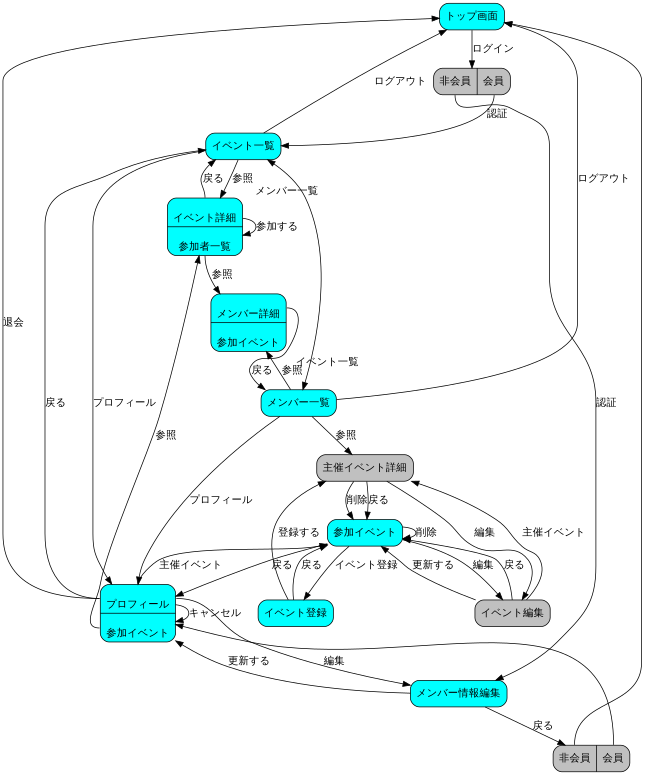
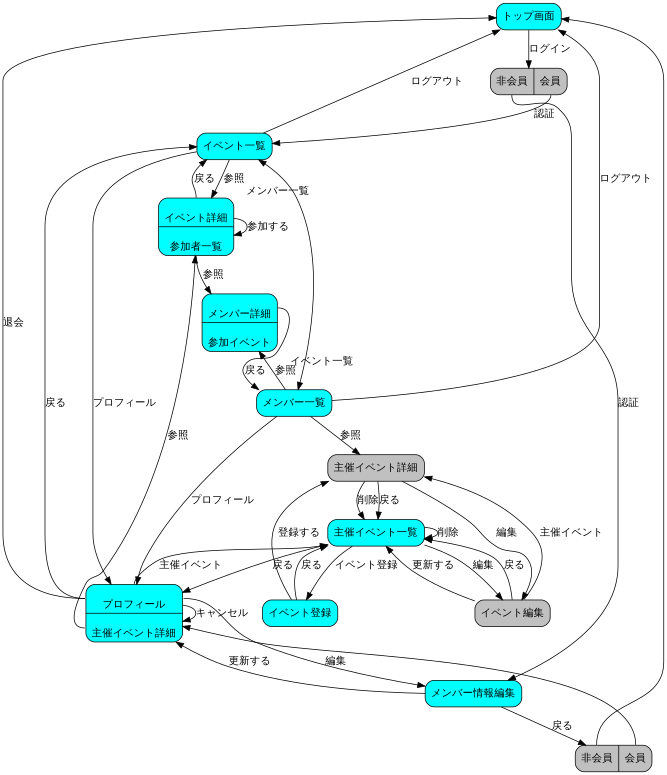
(365, 533) -> (376, 533)
(138, 633) -> (134, 633)
